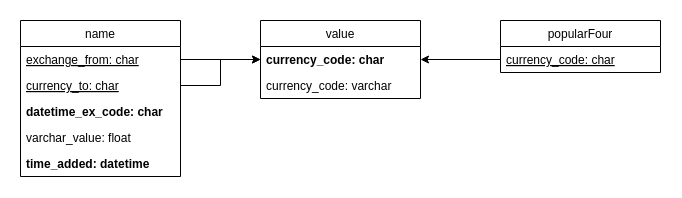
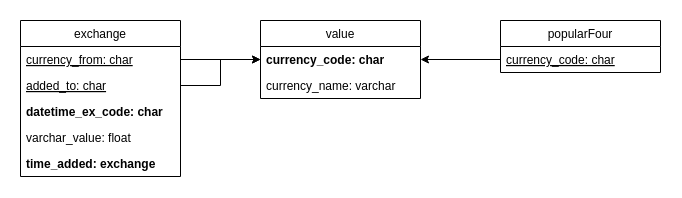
(100, 34) -> (100, 34)
(87, 60) -> (87, 60)
(80, 86) -> (70, 86)
(337, 86) -> (337, 86)
(87, 164) -> (89, 164)
